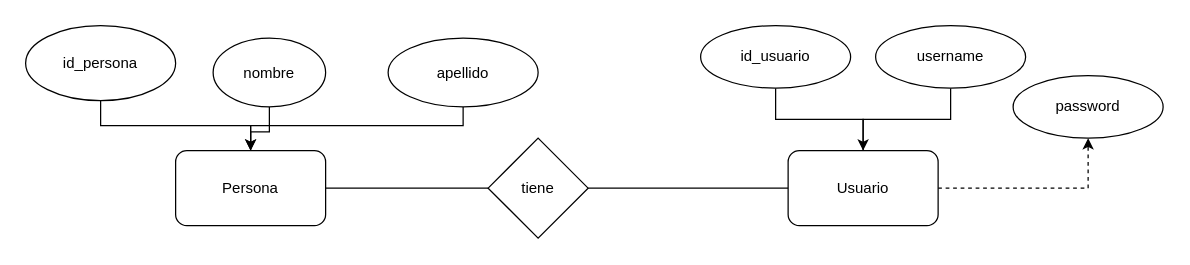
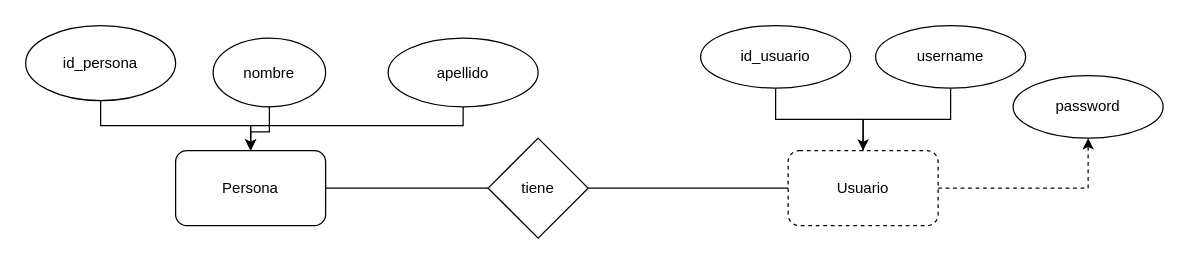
(863, 188) -> (863, 188)
